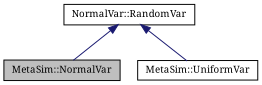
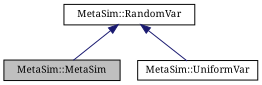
(129, 15) -> (129, 15)
(62, 70) -> (62, 70)
